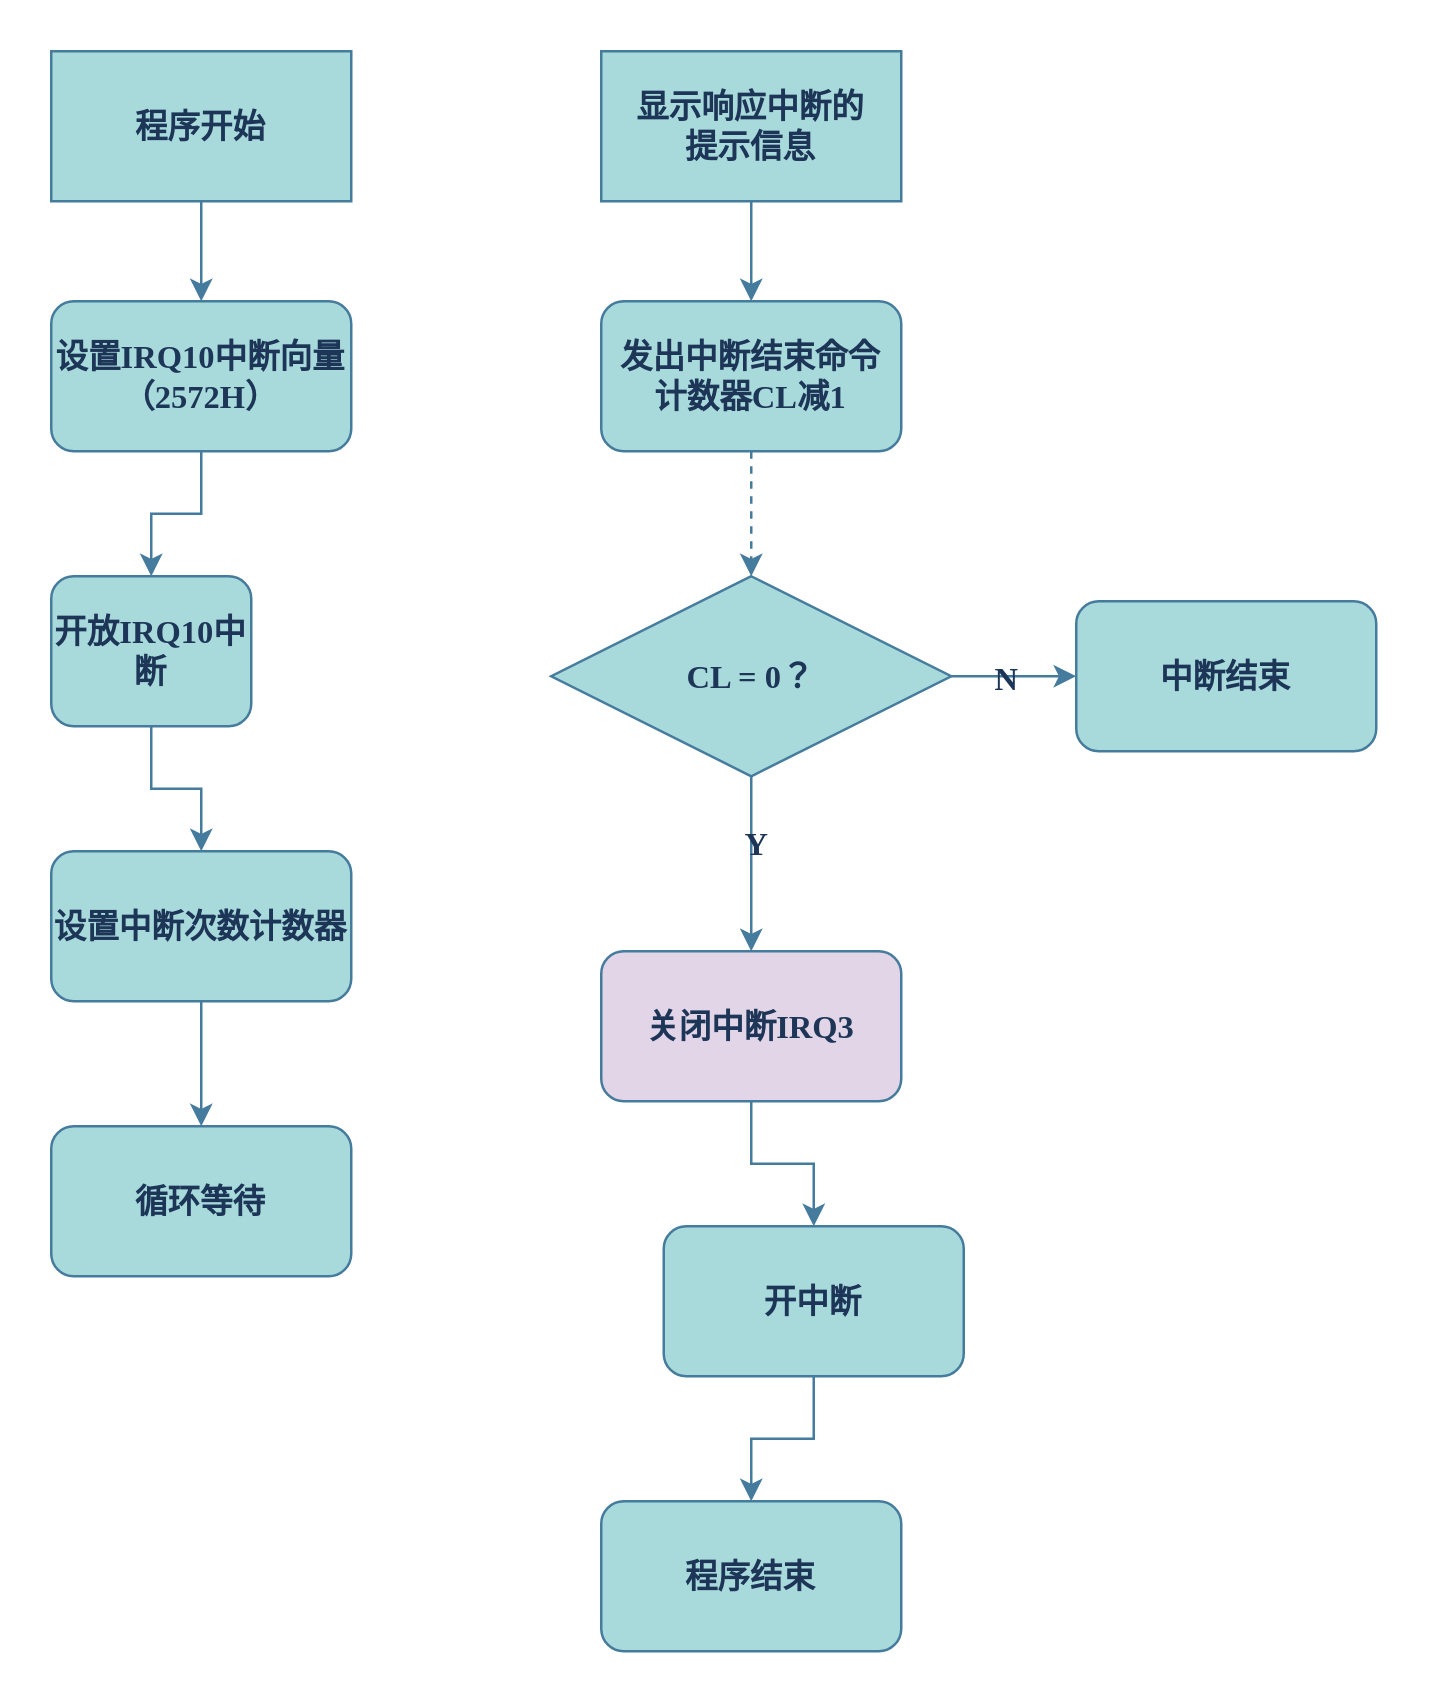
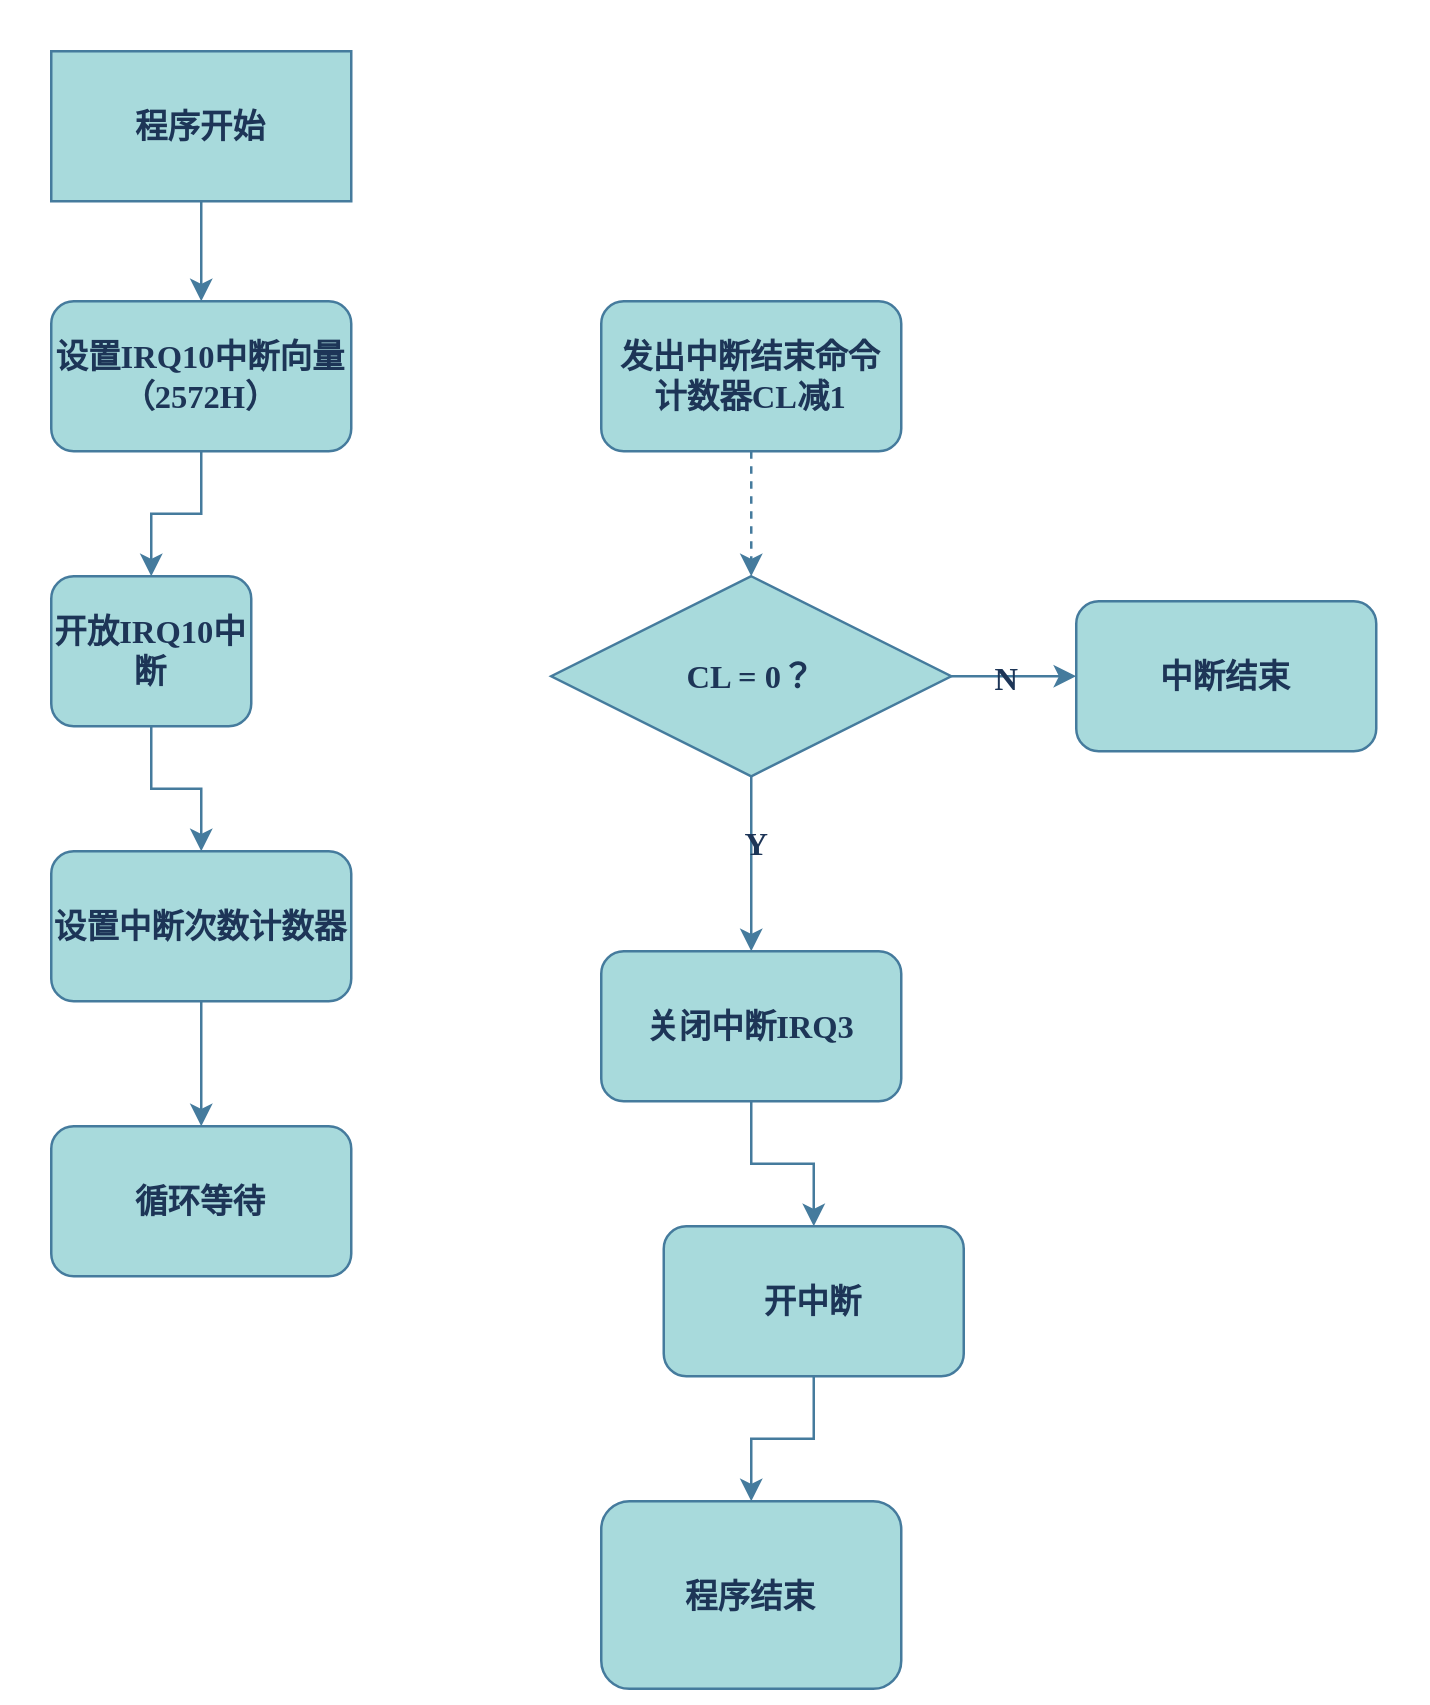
(751, 126) -> none
(751, 243) -> none
(751, 1026) -> (751, 1026)
(751, 1576) -> (751, 1595)
